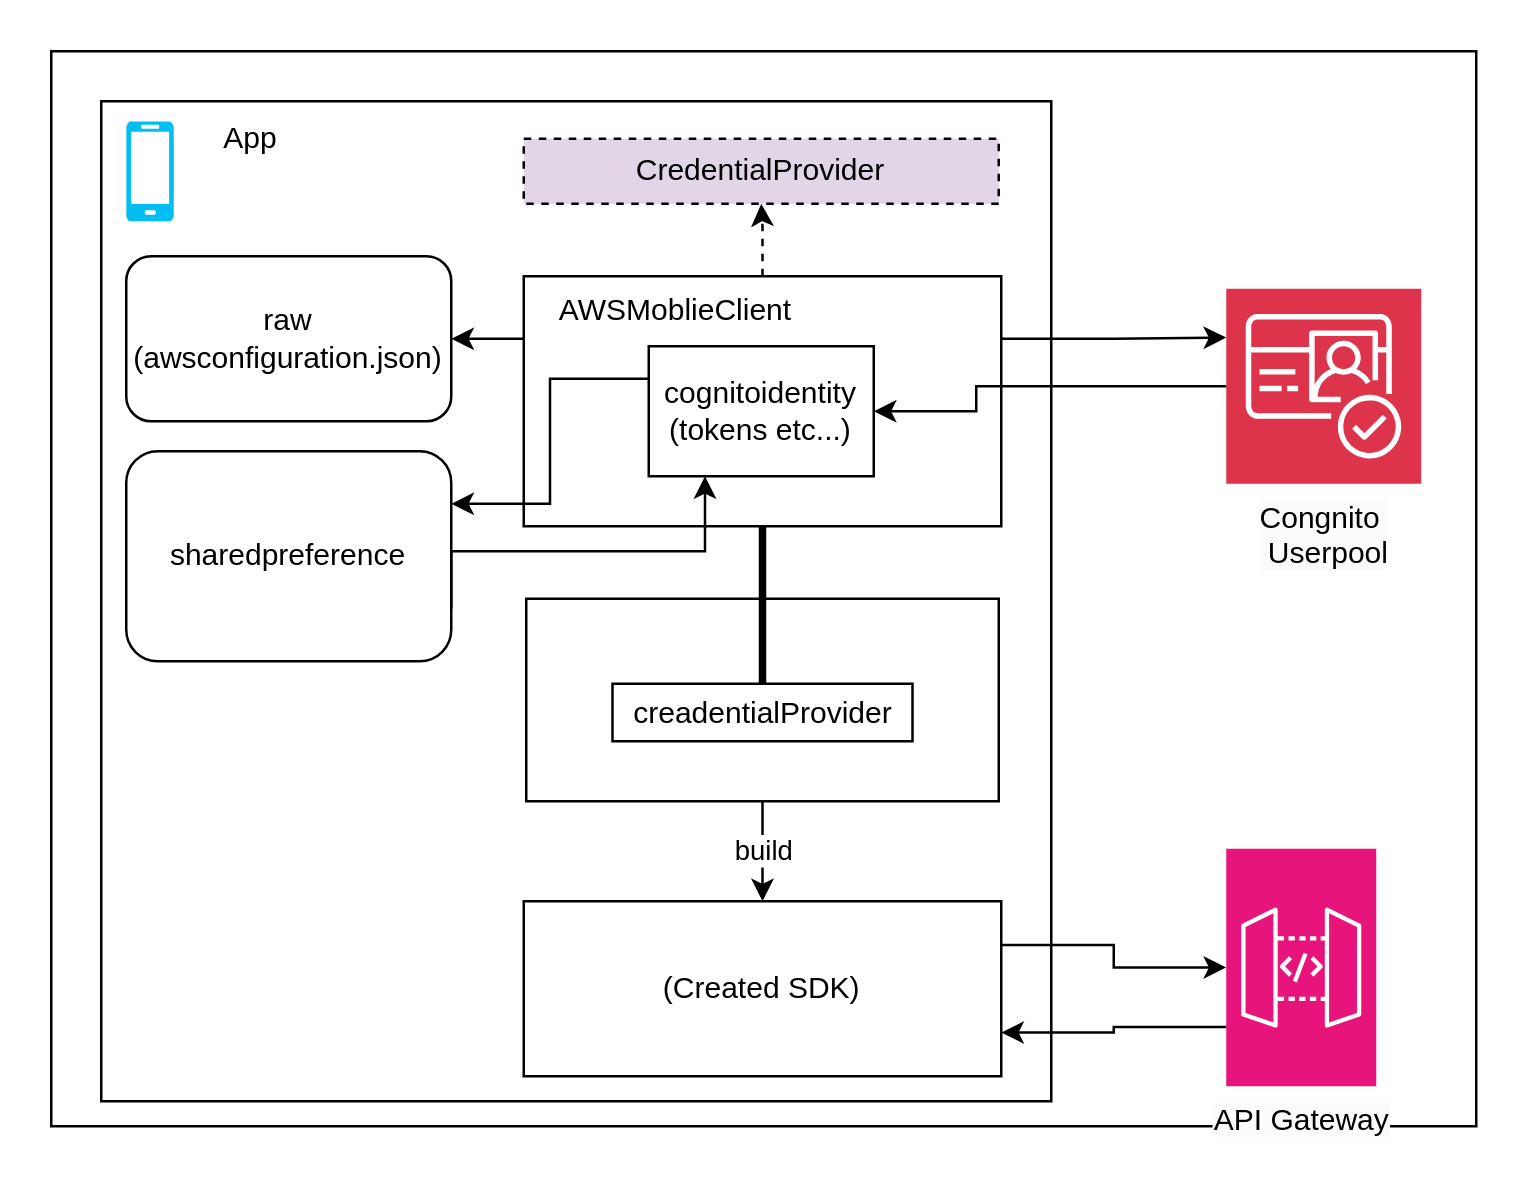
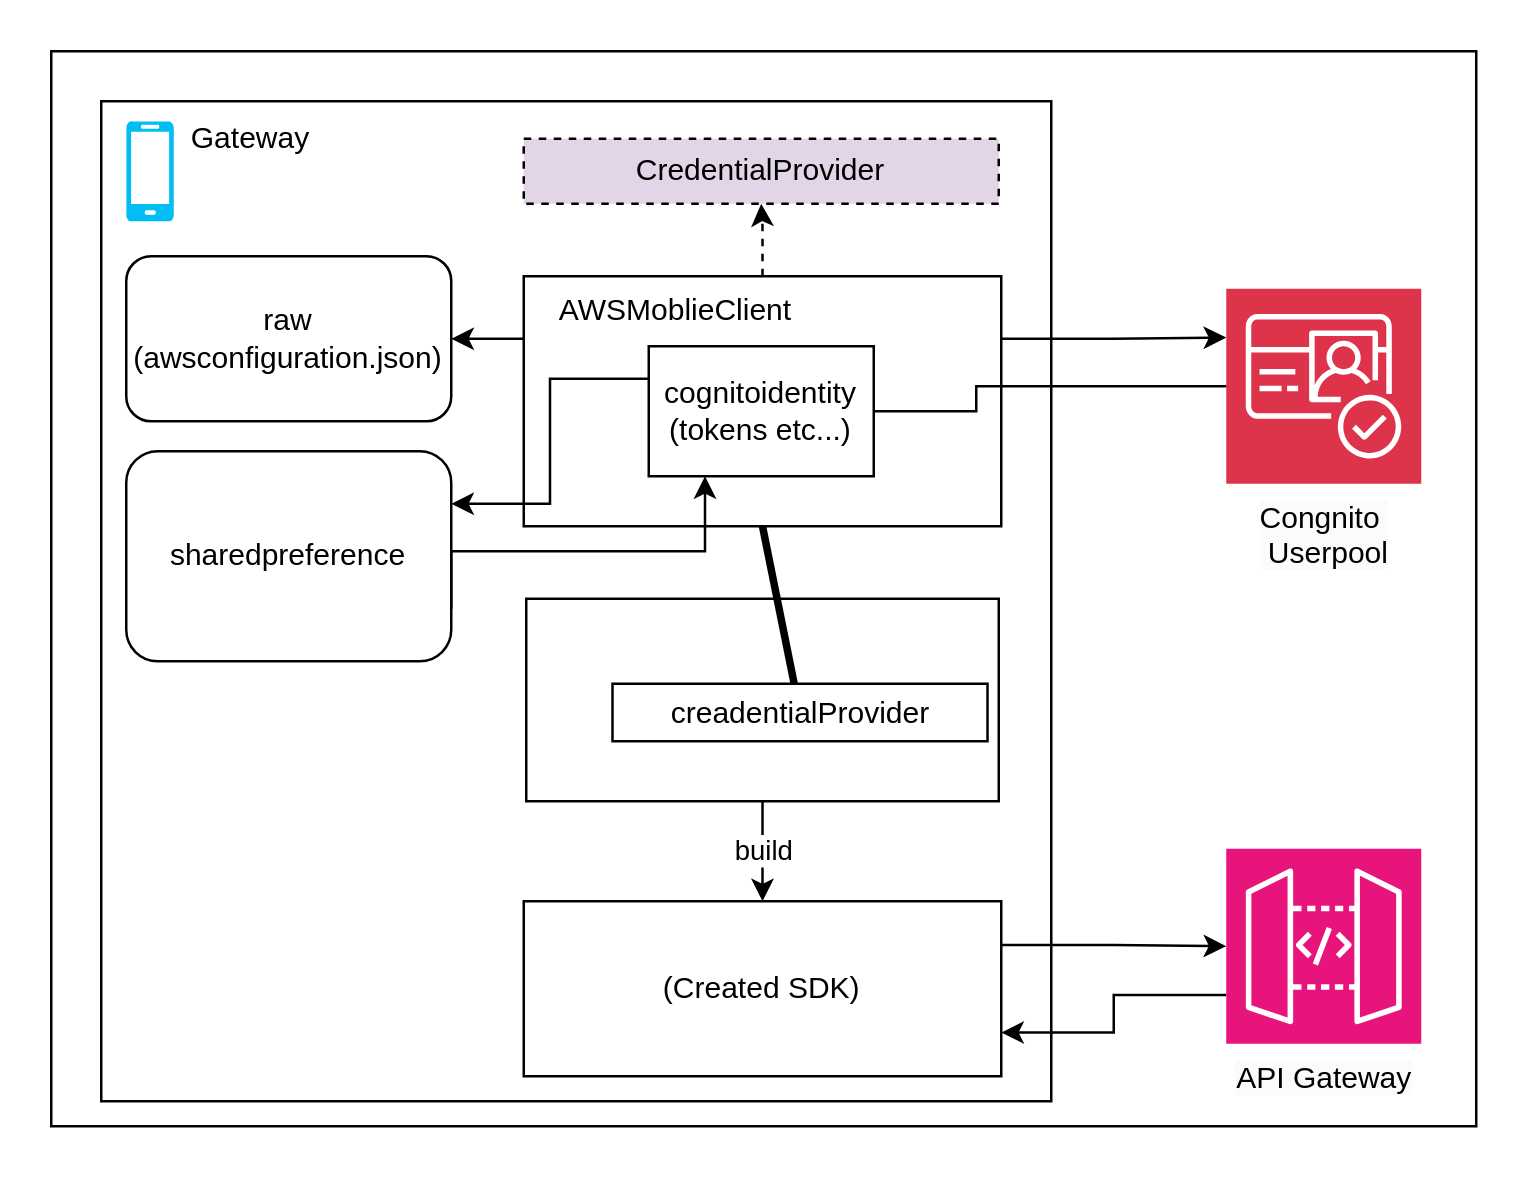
(251, 139) -> (251, 139)
(892, 411) -> (884, 411)
(763, 713) -> (800, 713)
(1301, 968) -> (1324, 946)
